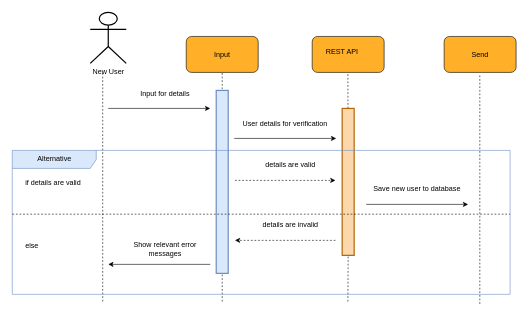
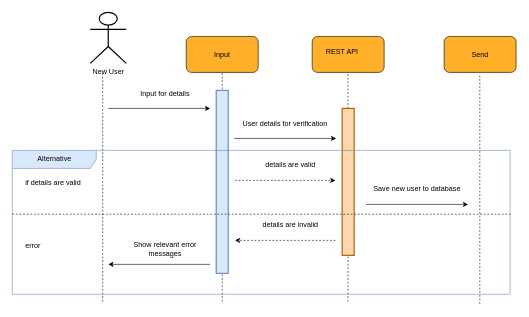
(32, 245) -> (35, 245)
